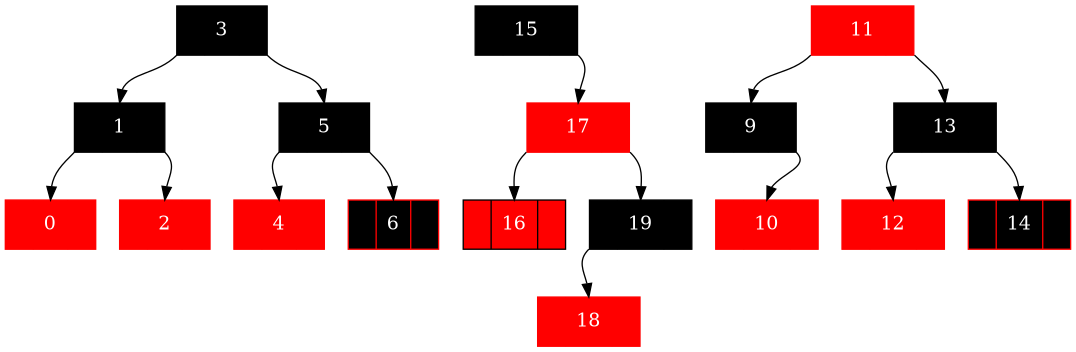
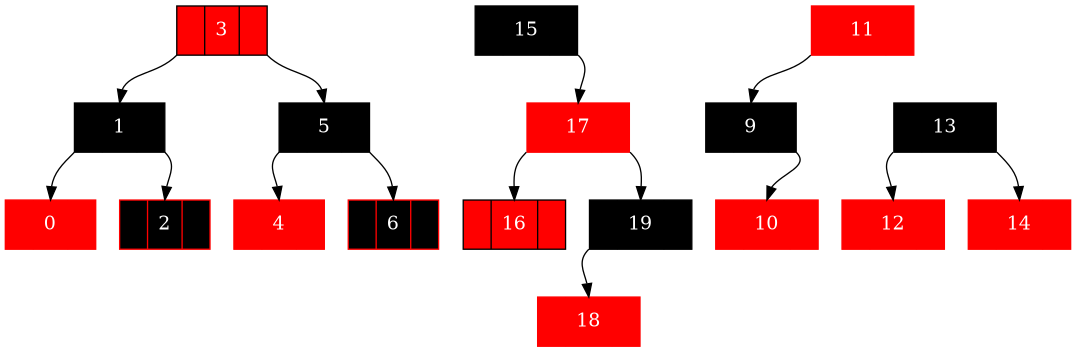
(222, 31) -> (222, 31)
(931, 71) -> none
(165, 225) -> (165, 225)
(1019, 225) -> (1019, 225)
